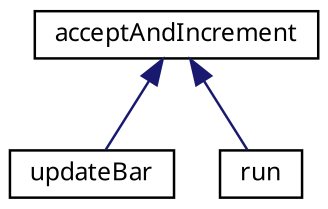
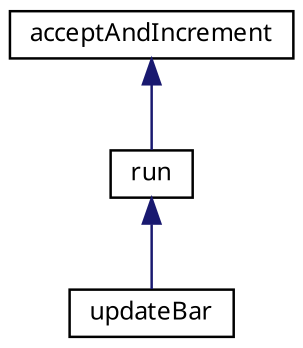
(127, 115) -> (152, 257)
